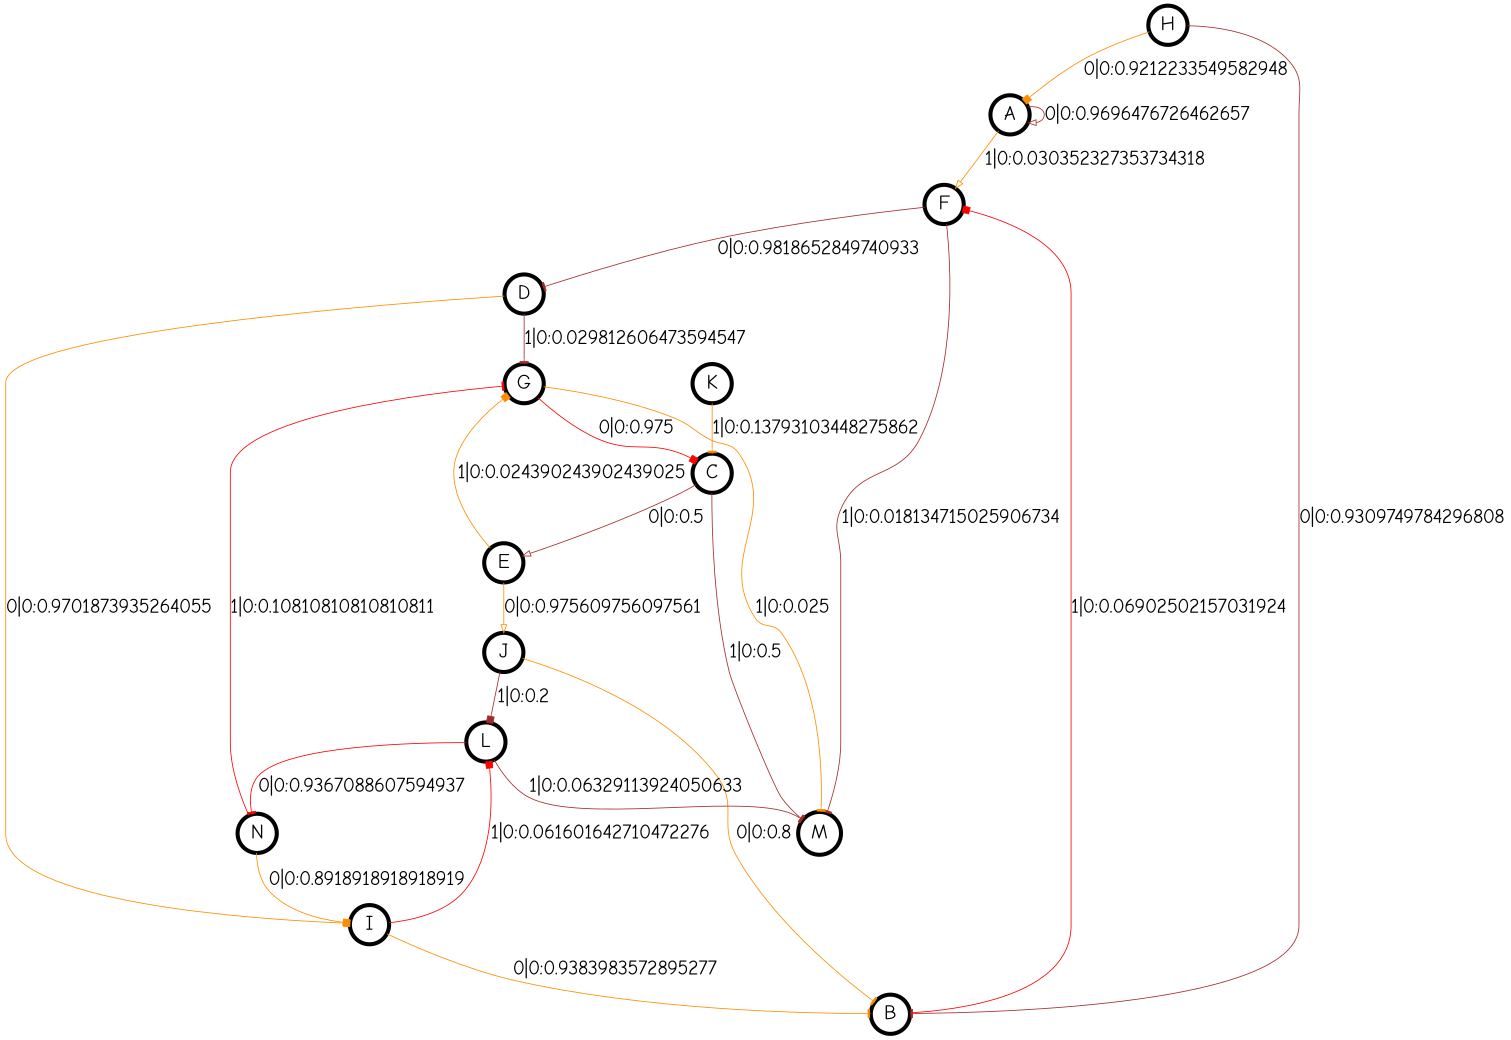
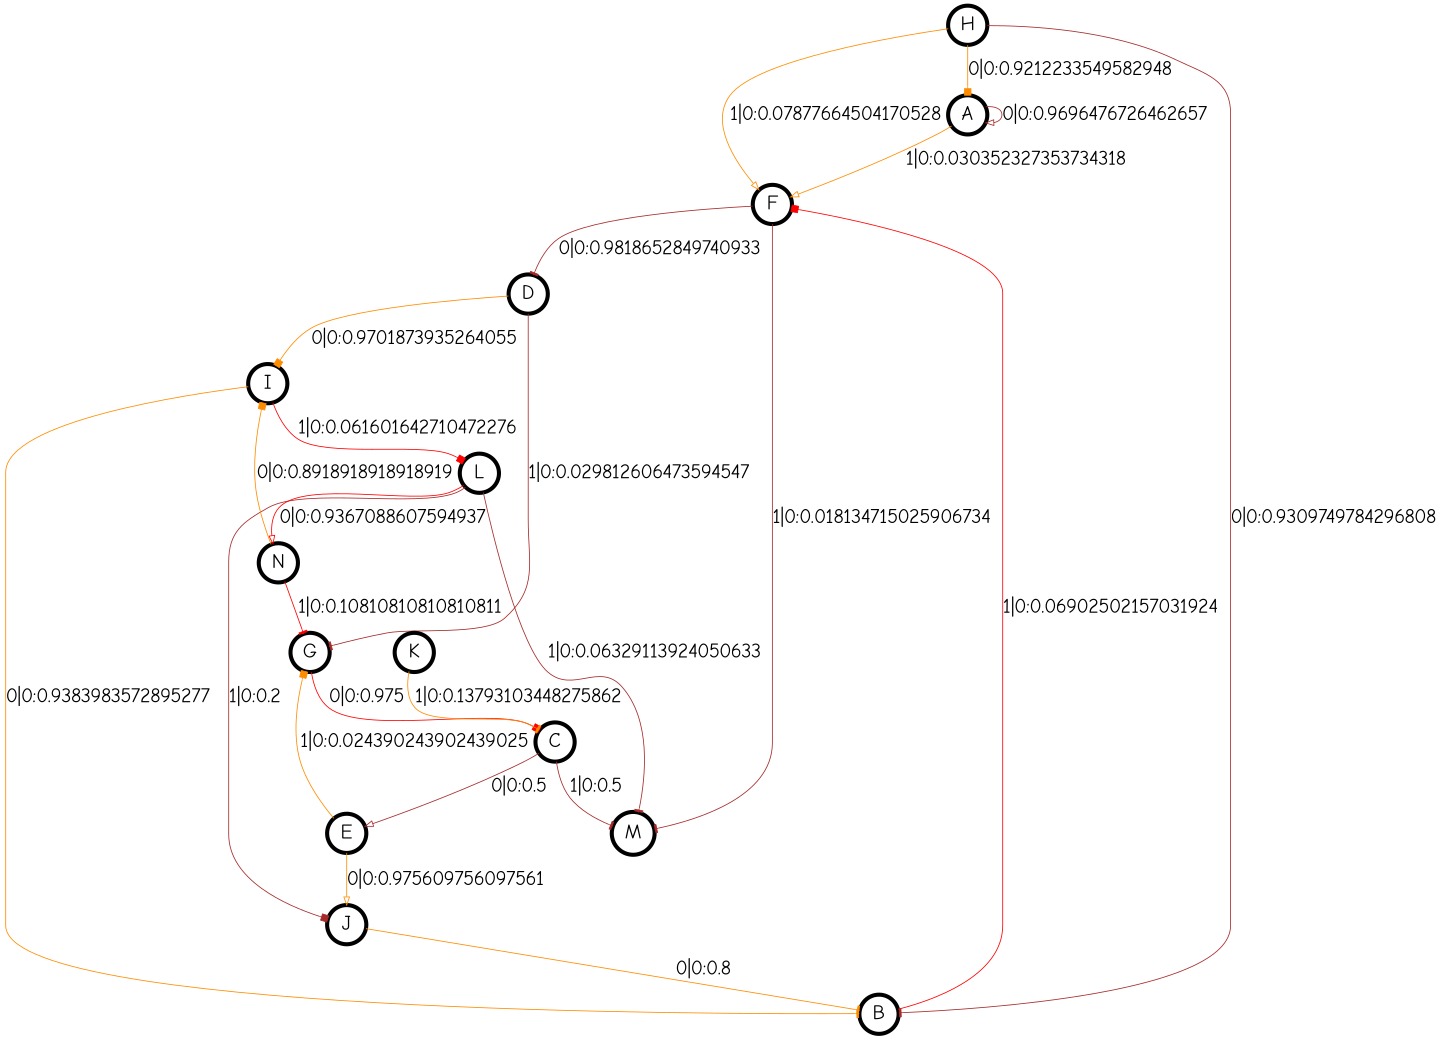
none -> (788, 64)
(747, 537) -> none
(496, 693) -> (229, 627)
(342, 749) -> (356, 494)
